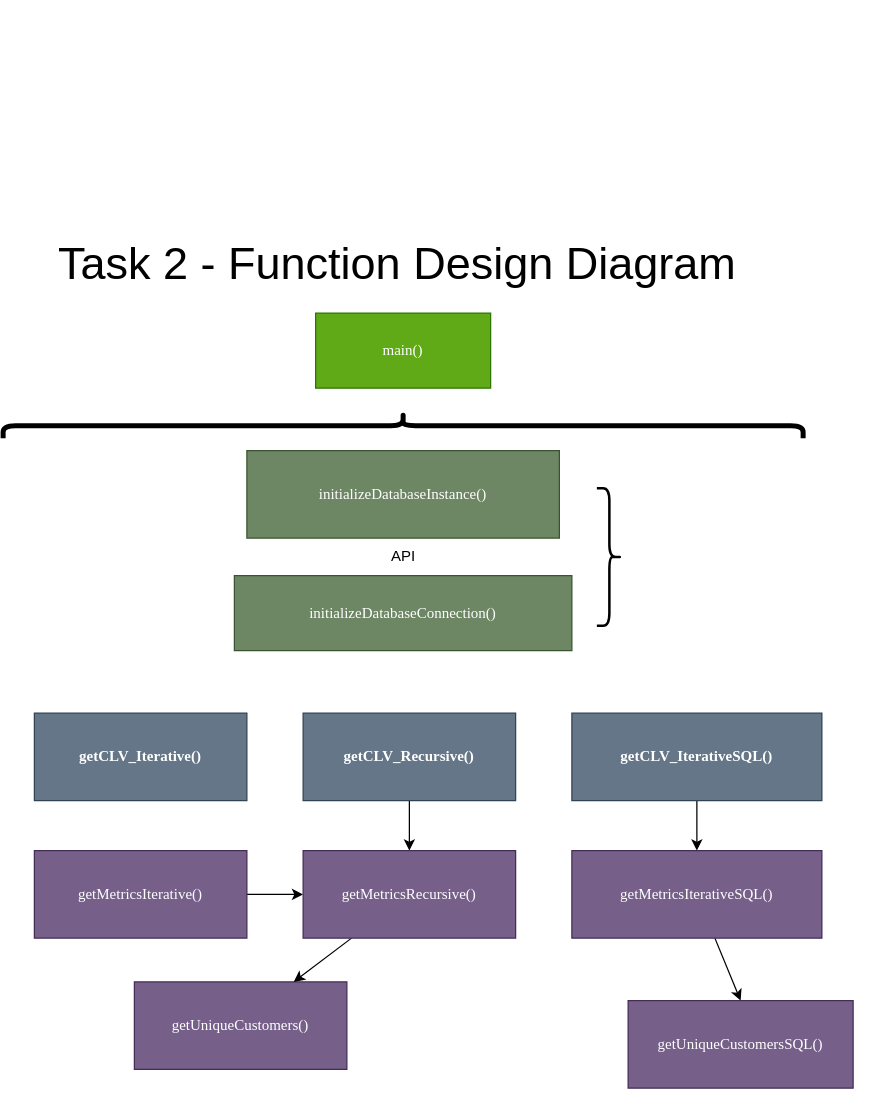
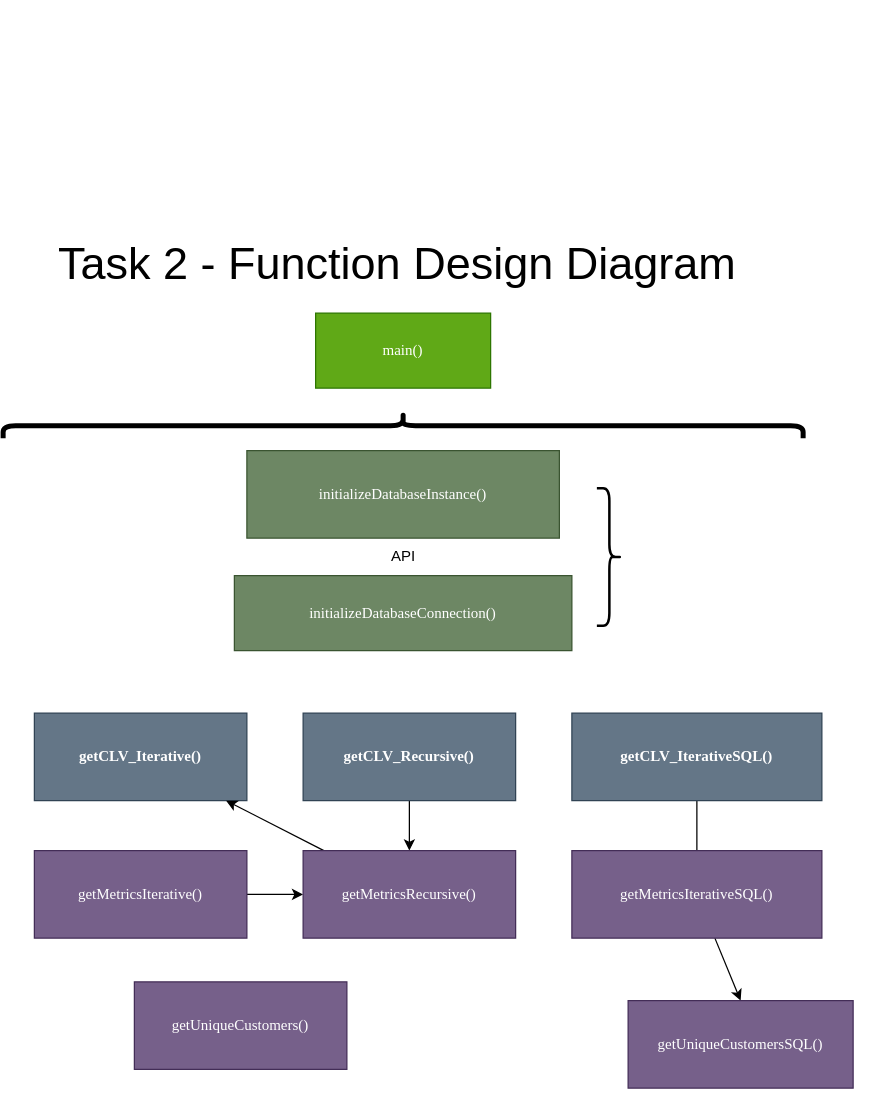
(697, 841) -> (697, 844)
(326, 958) -> (279, 828)
